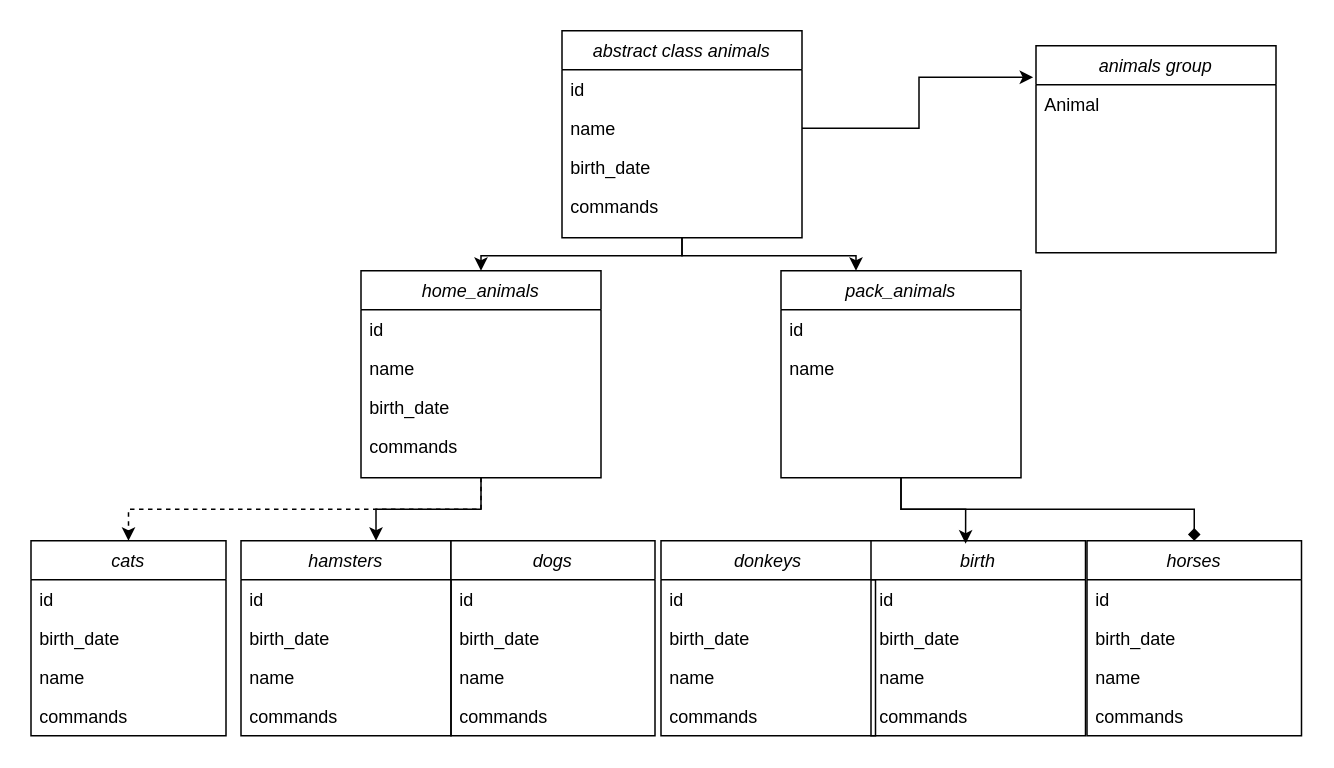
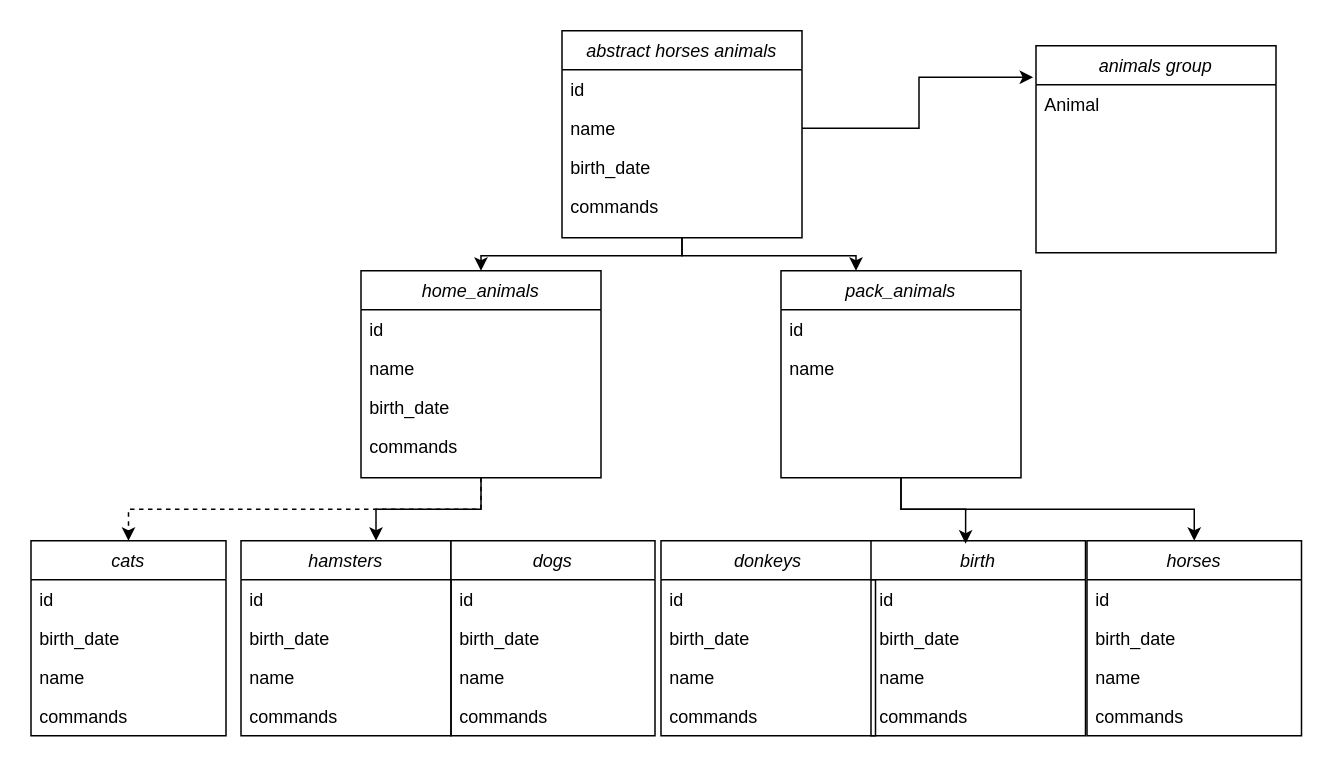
(681, 51) -> (681, 51)
(1194, 528) -> (1194, 529)
